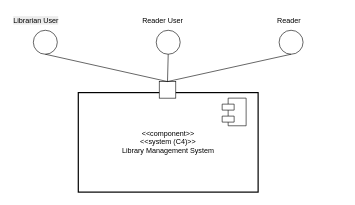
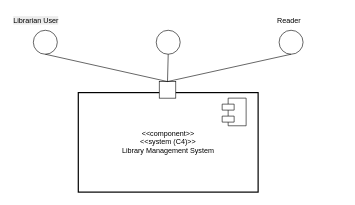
(168, 18) -> none
